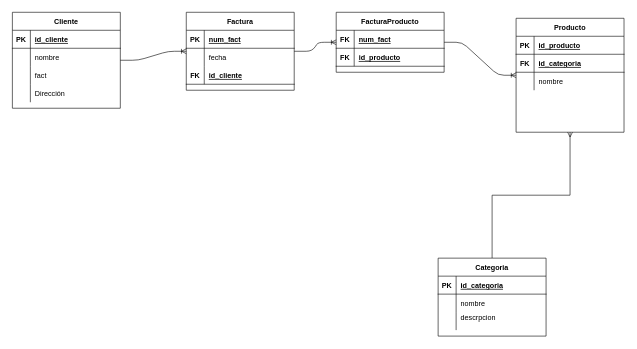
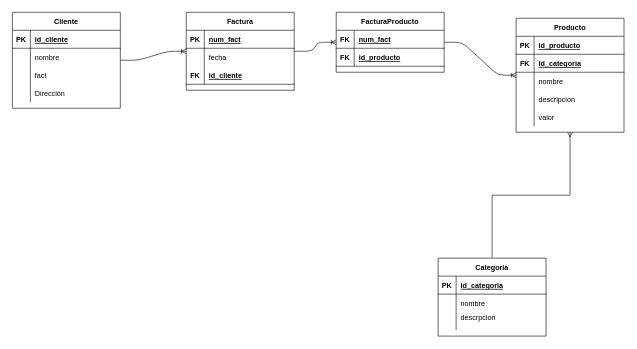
none -> (579, 99)
none -> (579, 117)
